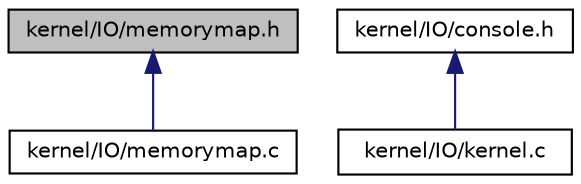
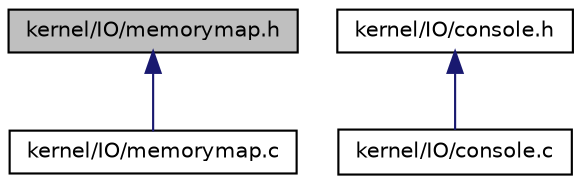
(455, 152) -> (455, 152)
